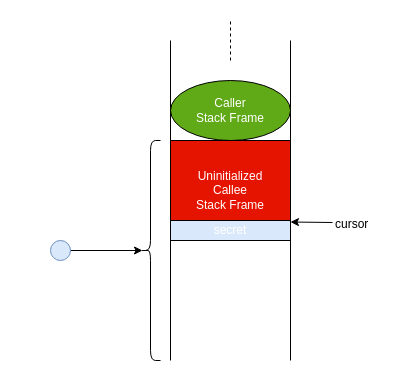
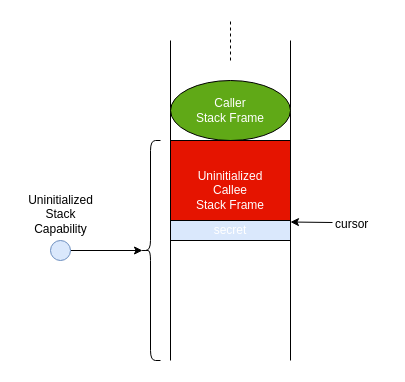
none -> (61, 211)
